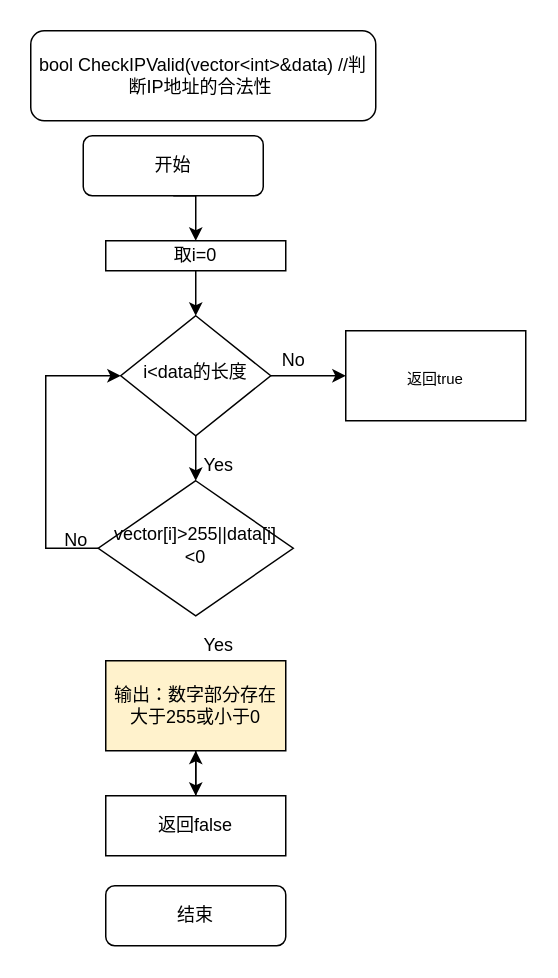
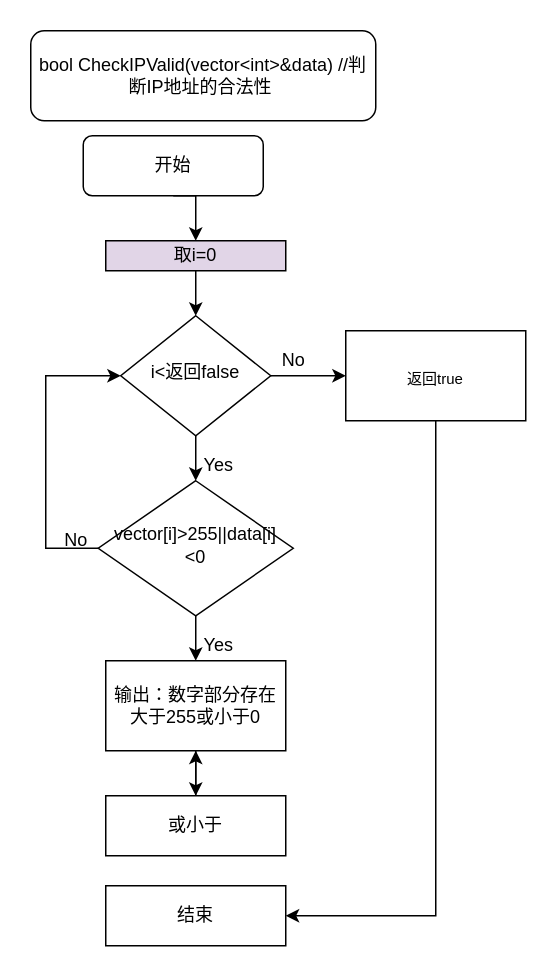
(196, 256) -> (196, 256)
(196, 373) -> (196, 373)
none -> (196, 644)
(196, 706) -> (196, 706)
none -> (436, 738)
(196, 826) -> (196, 826)
(196, 916) -> (196, 916)
